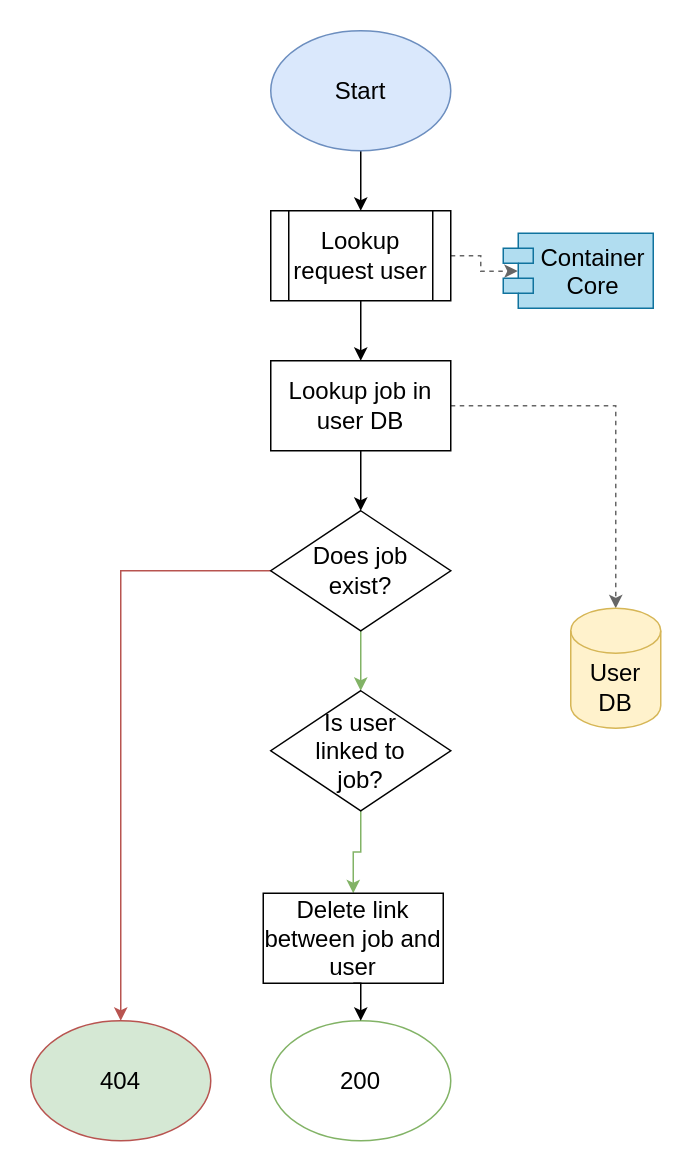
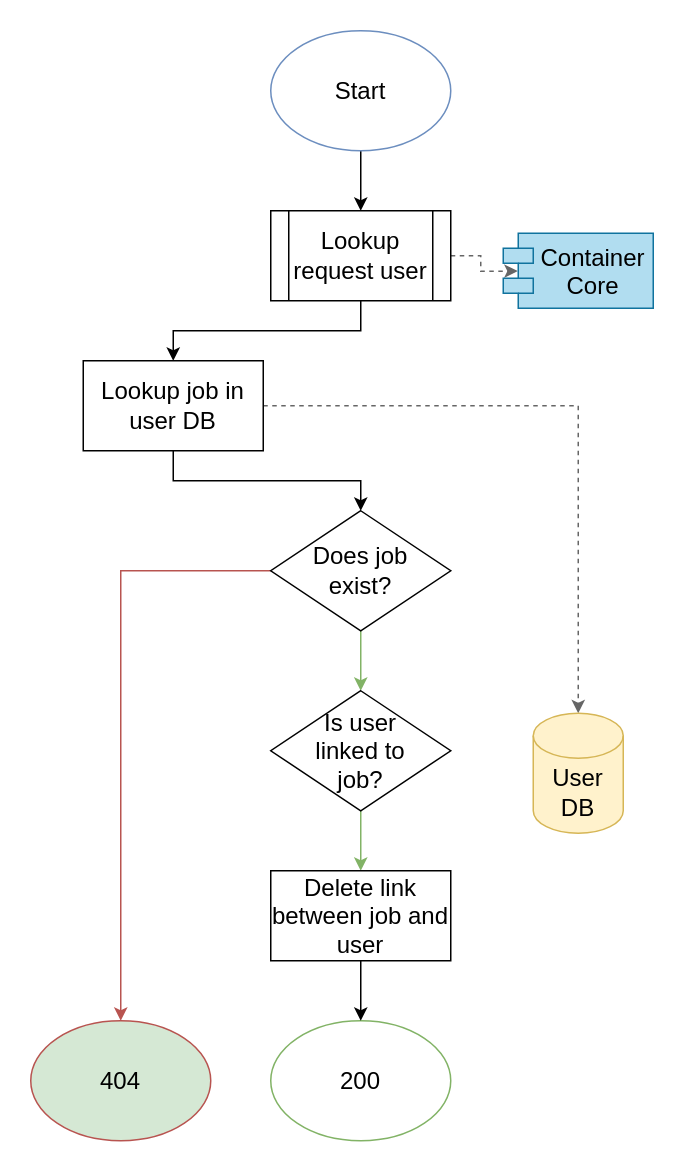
(361, 91) -> (361, 91)
(361, 406) -> (173, 406)
(616, 668) -> (578, 773)
(353, 938) -> (361, 916)
